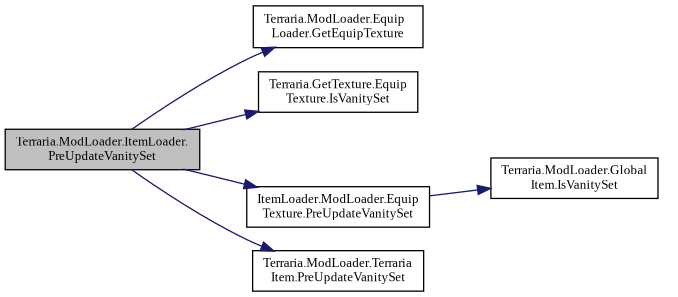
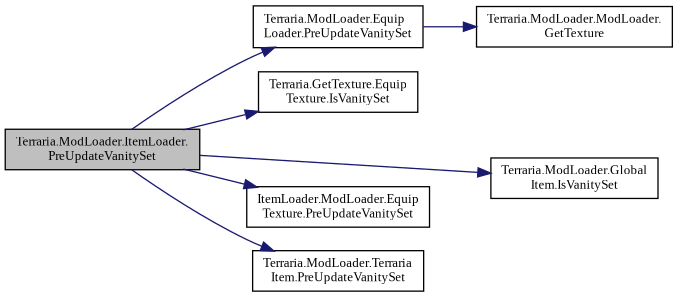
(338, 27) -> (338, 27)
none -> (574, 27)
(454, 193) -> (339, 164)
